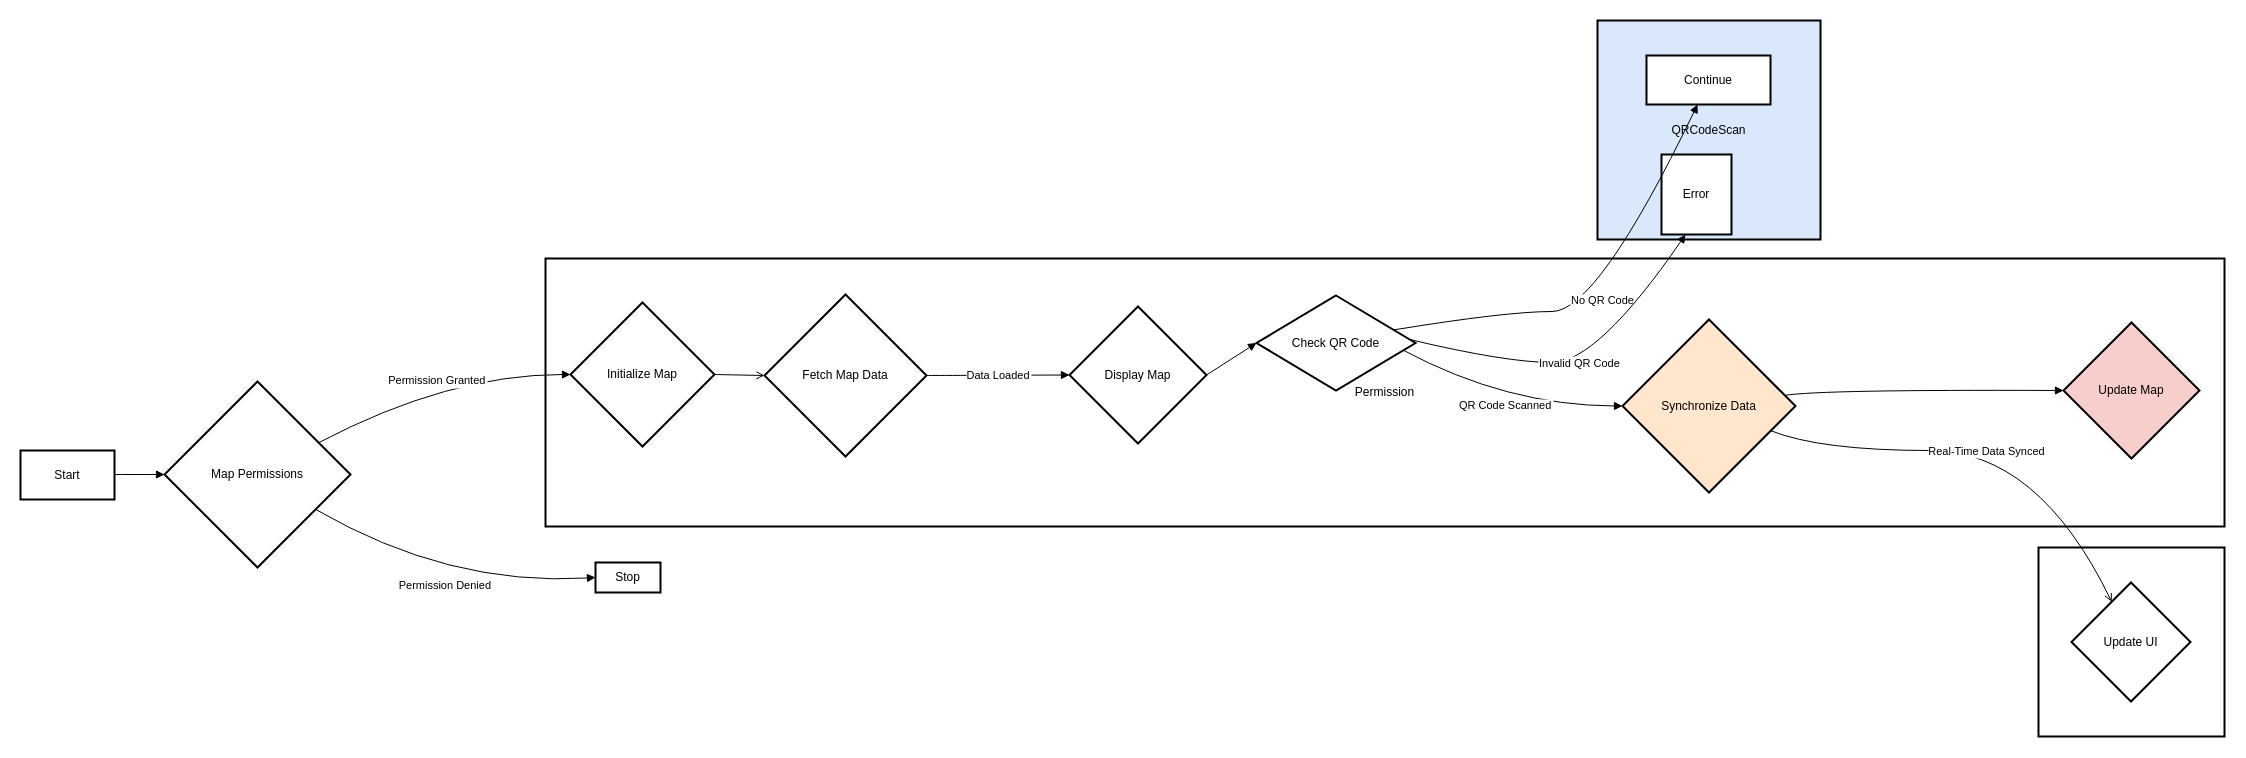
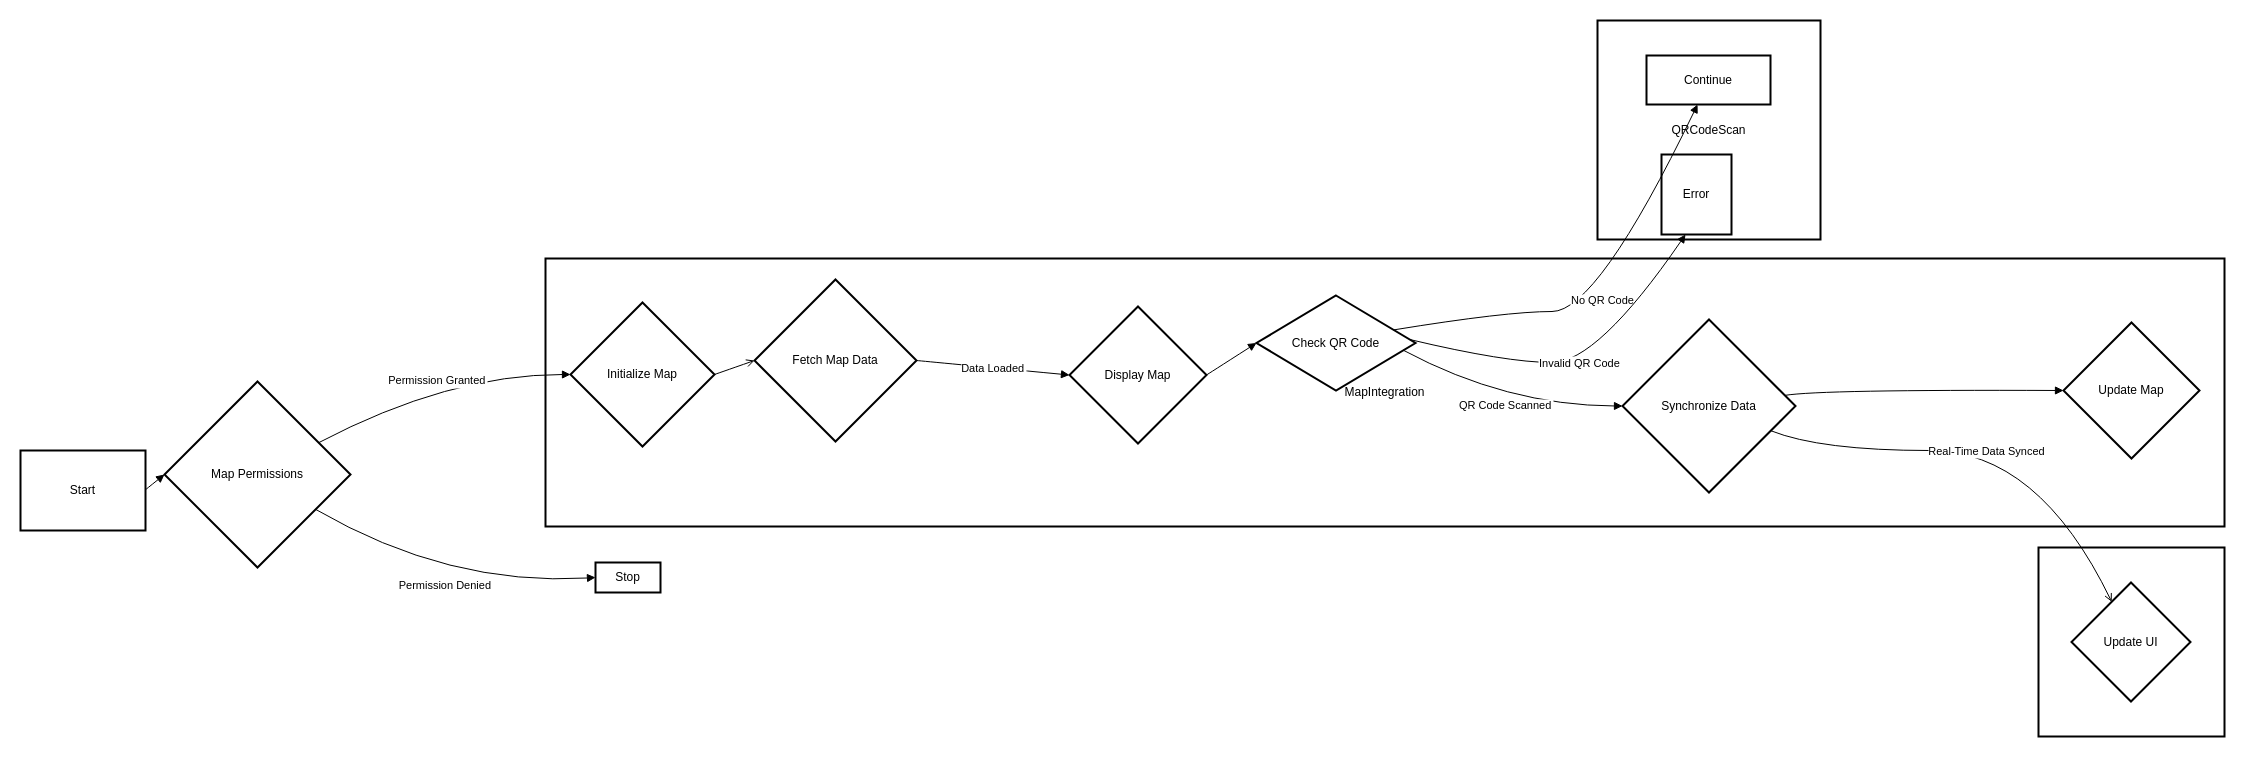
(1709, 130) -> (1709, 130)
(846, 376) -> (836, 361)
(2132, 391) -> (2132, 391)
(1385, 393) -> (1385, 393)
(1709, 406) -> (1709, 406)
(68, 475) -> (83, 491)
